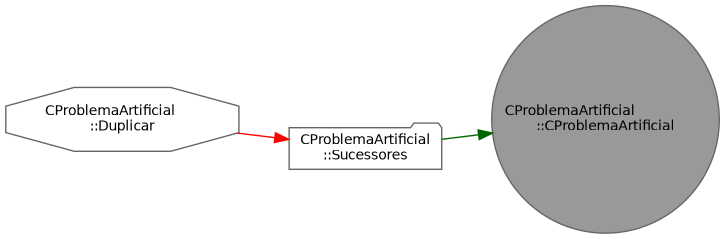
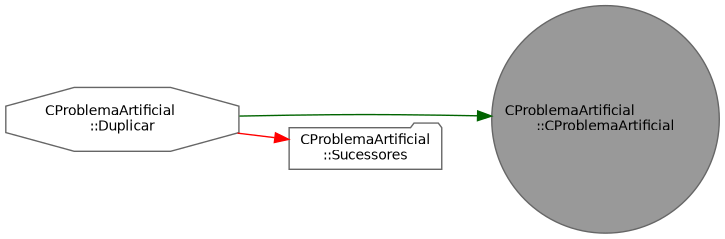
(460, 137) -> (358, 115)
